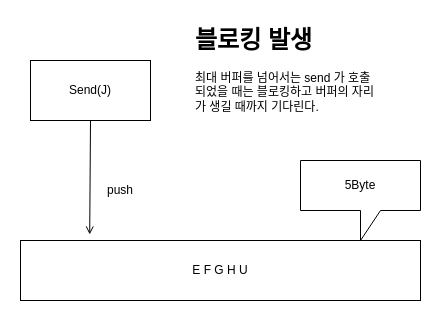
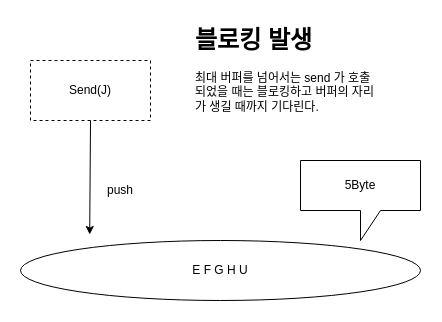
(91, 91) -> (91, 91)
(90, 228) -> (90, 226)
(221, 271) -> (221, 271)
